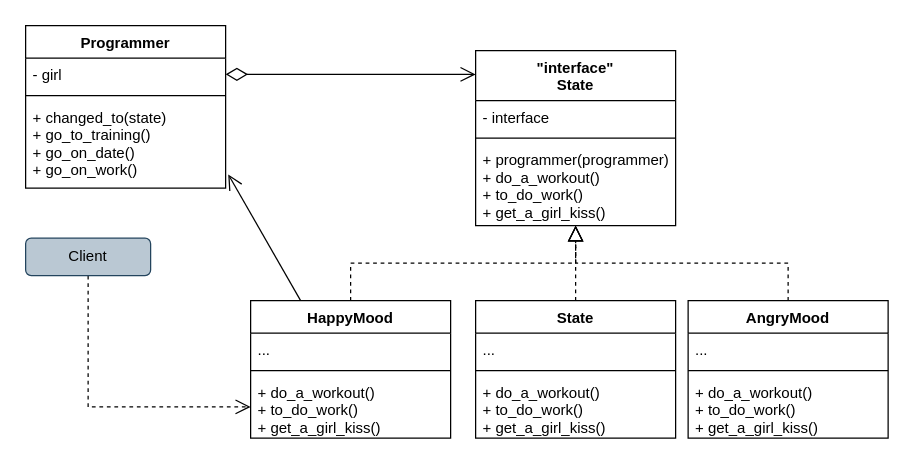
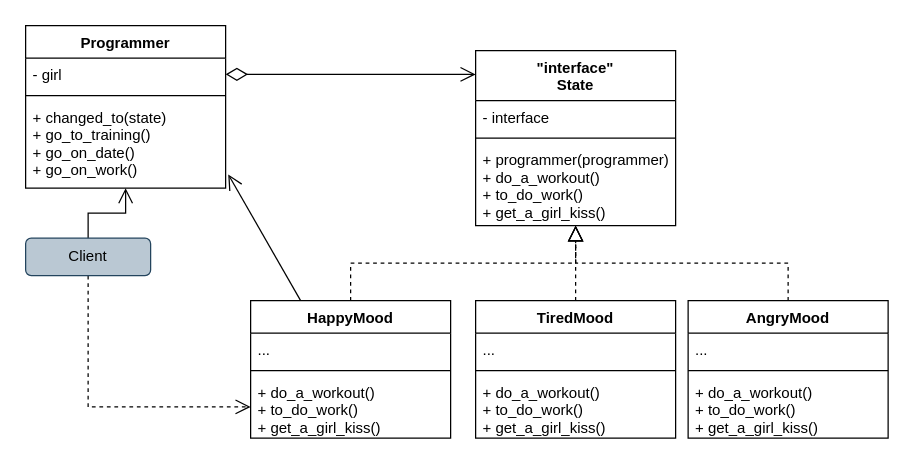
none -> (105, 213)
(575, 318) -> (575, 318)
